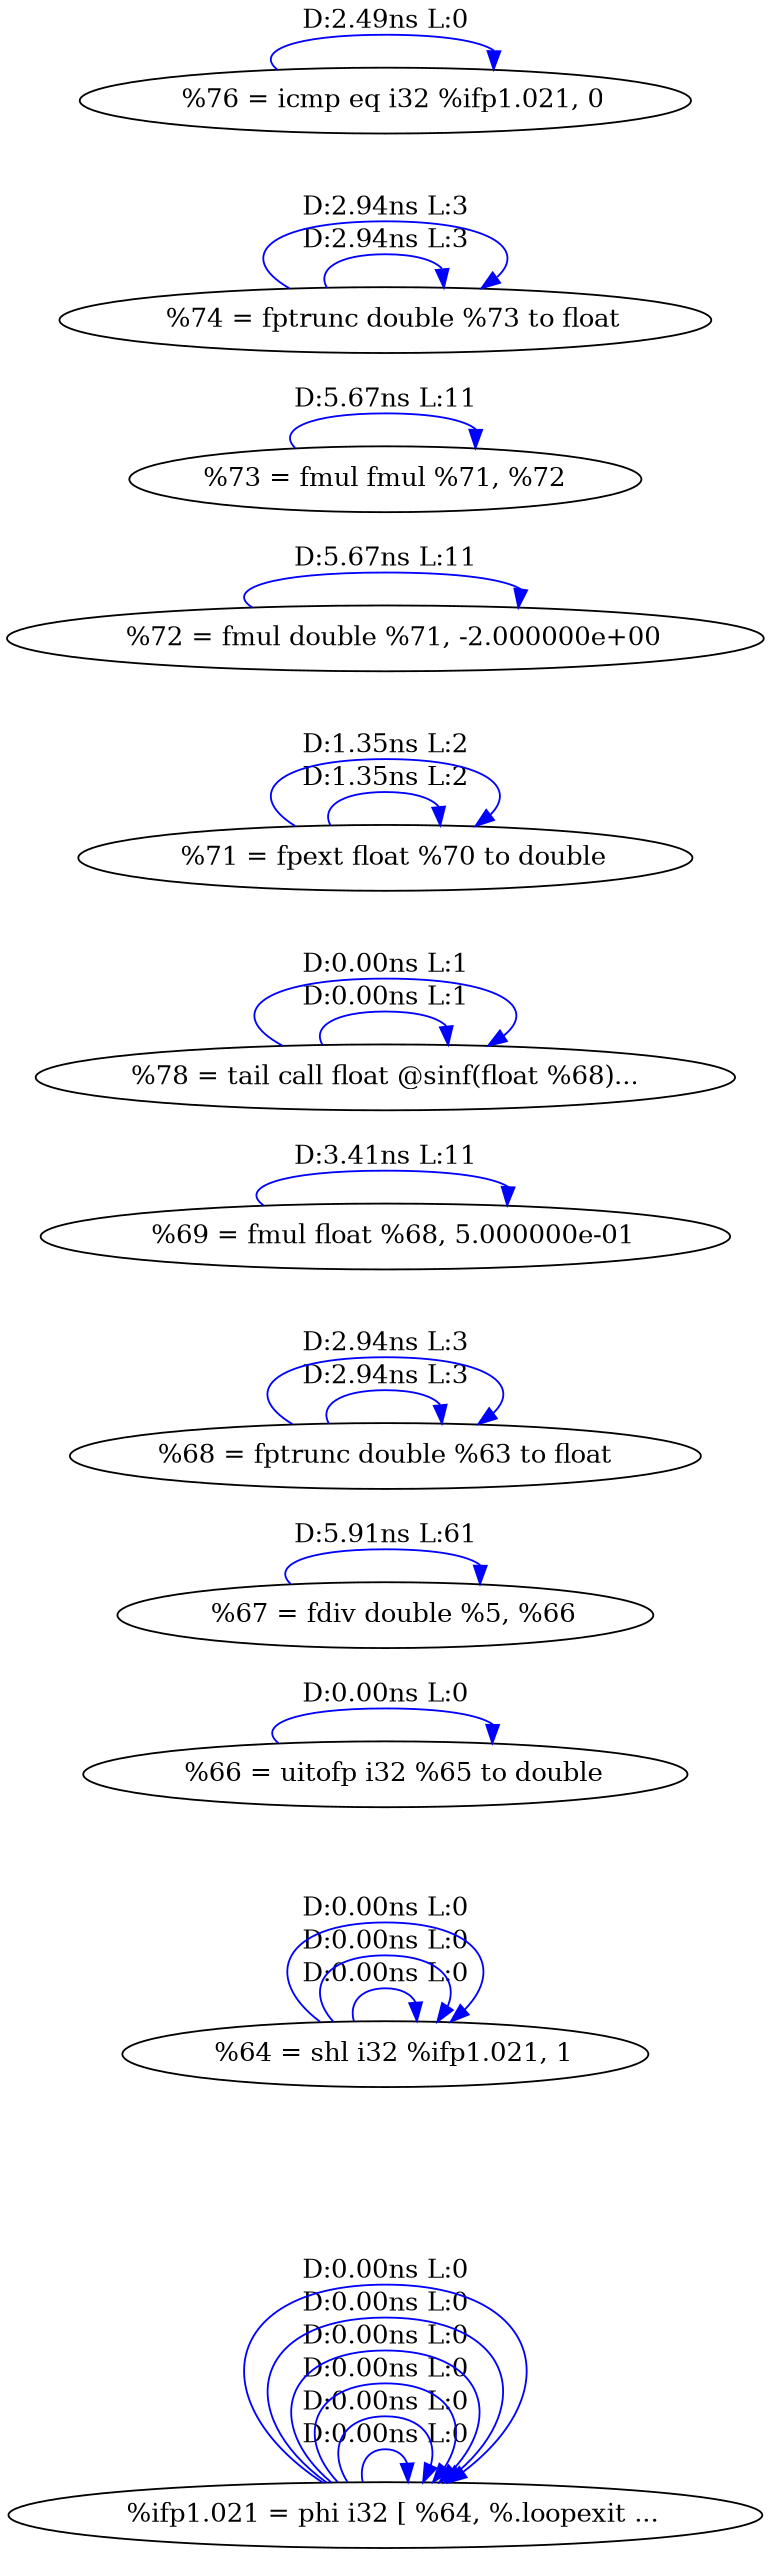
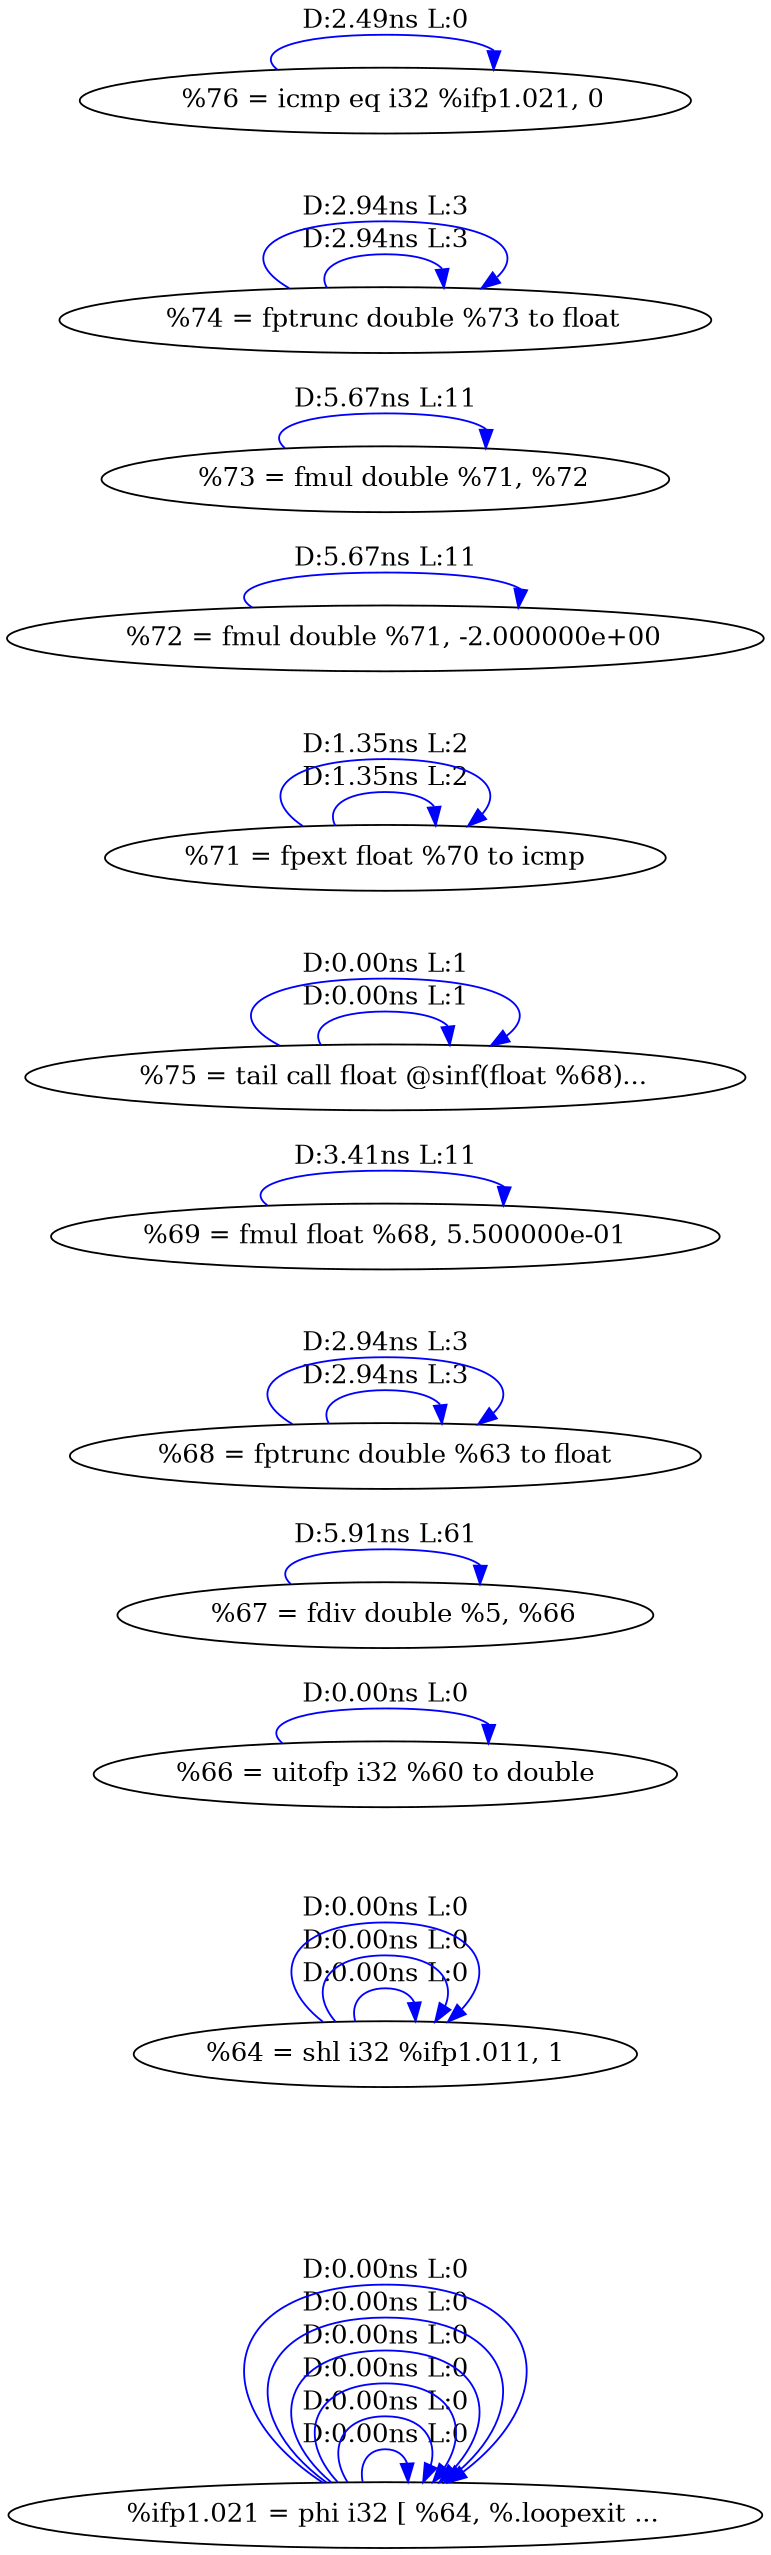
(385, 479) -> (385, 479)
(385, 858) -> (385, 858)
(385, 1077) -> (385, 1077)
(385, 1237) -> (385, 1237)
(385, 1774) -> (385, 1774)
(385, 2054) -> (385, 2054)
